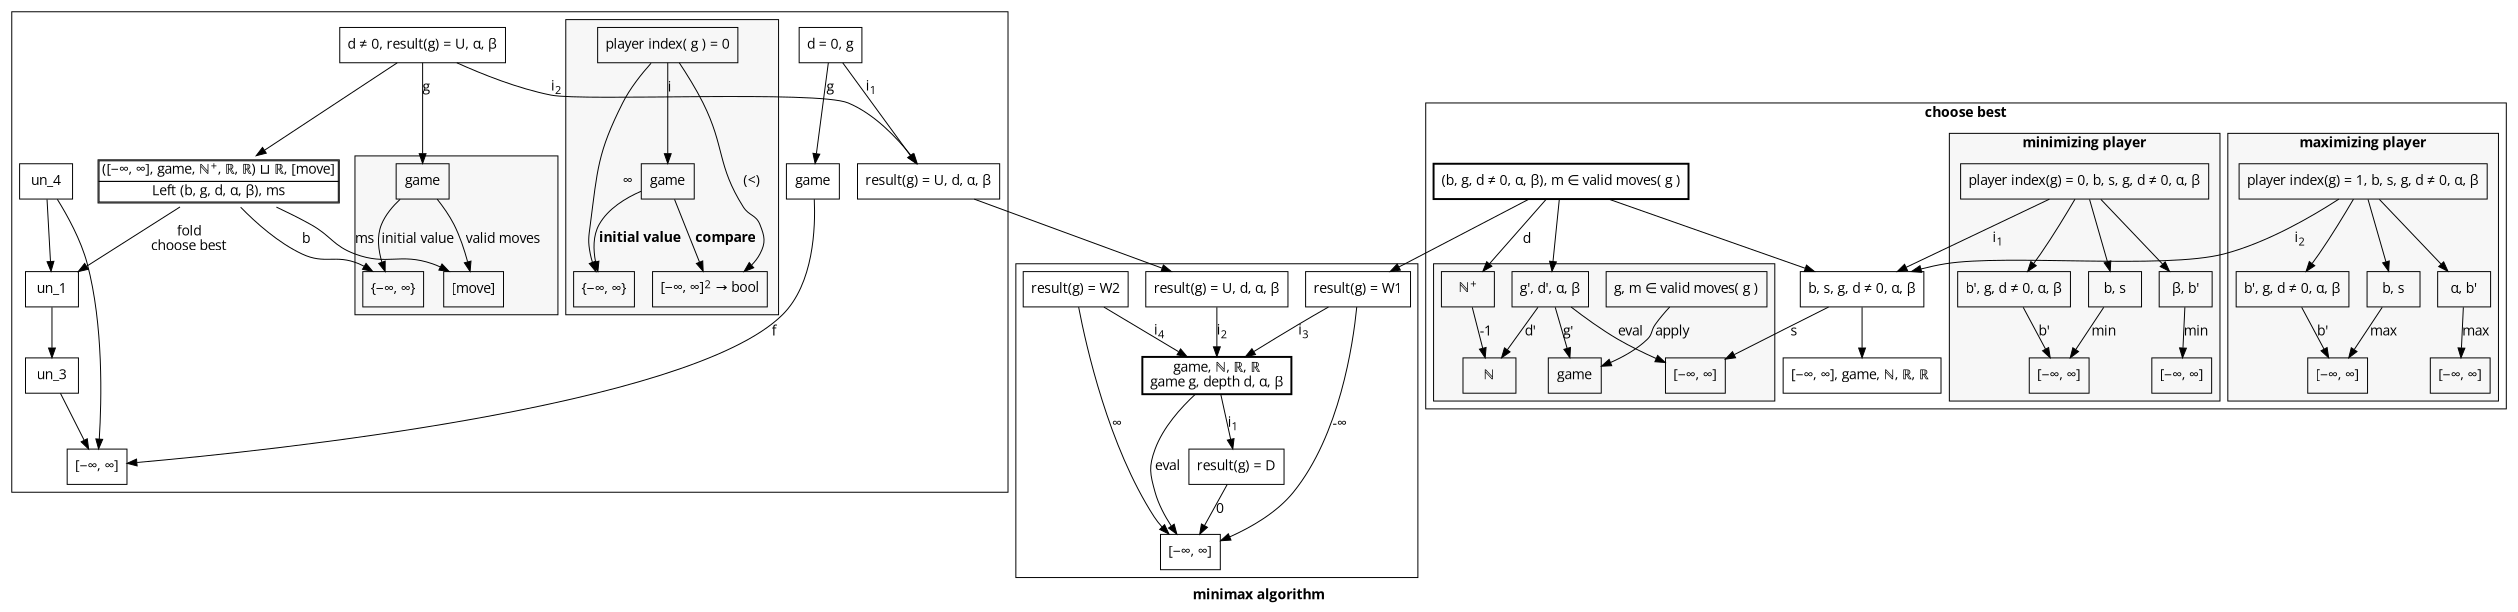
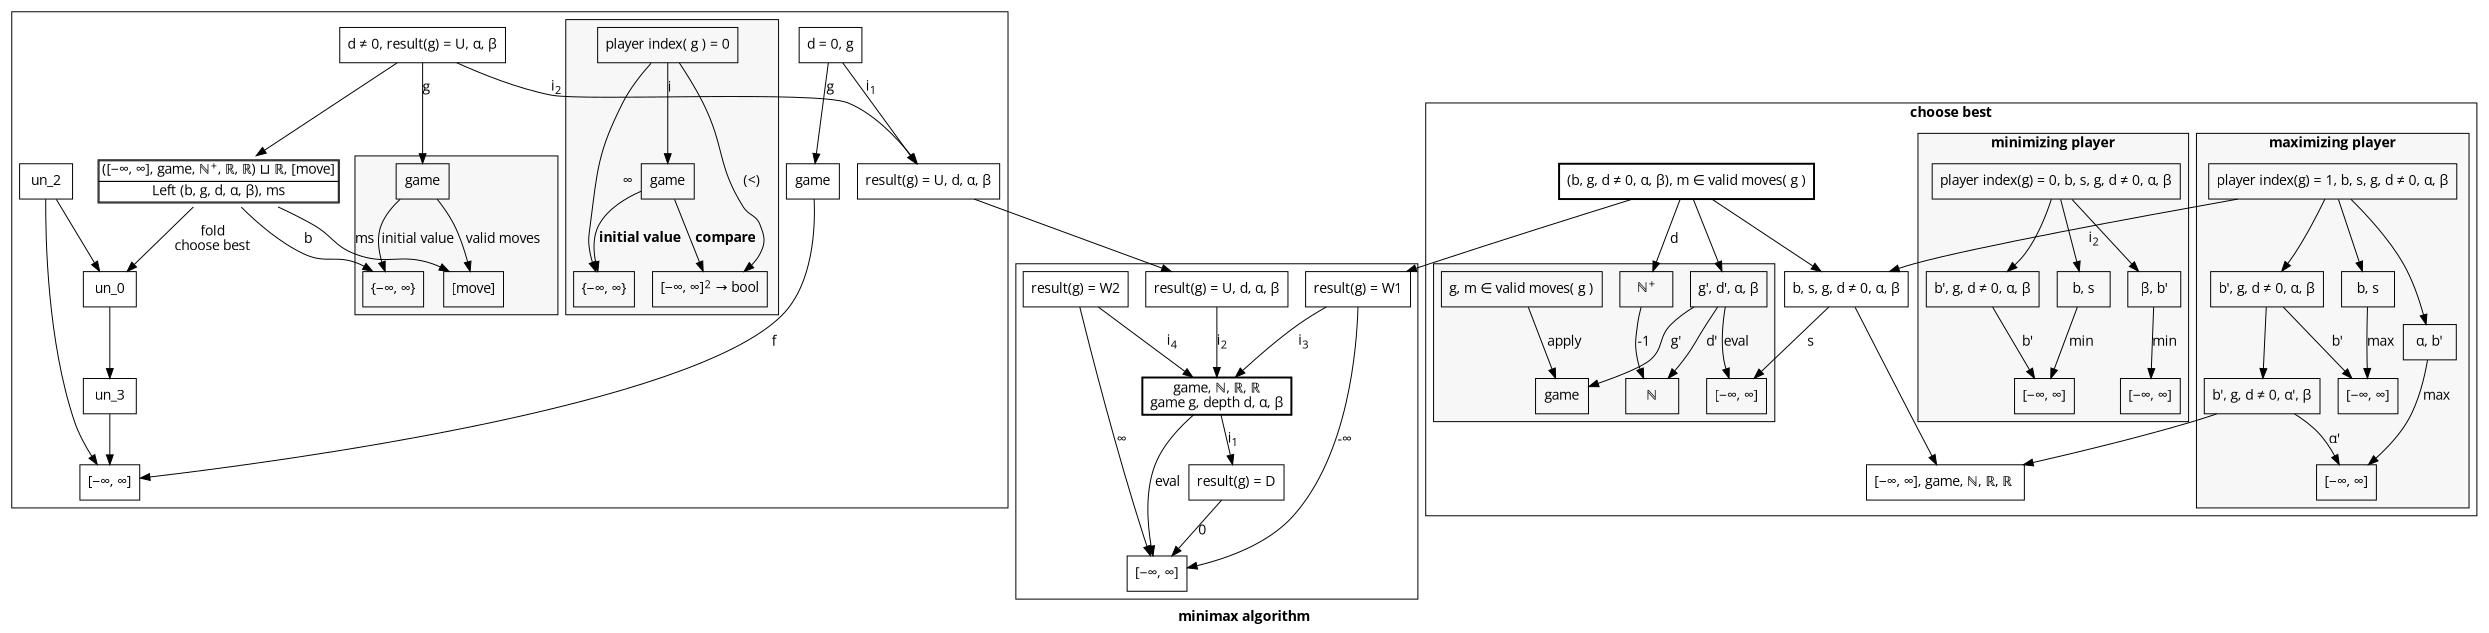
(46, 181) -> (46, 181)
(1978, 233) -> none
(52, 289) -> (110, 289)
none -> (2262, 396)
